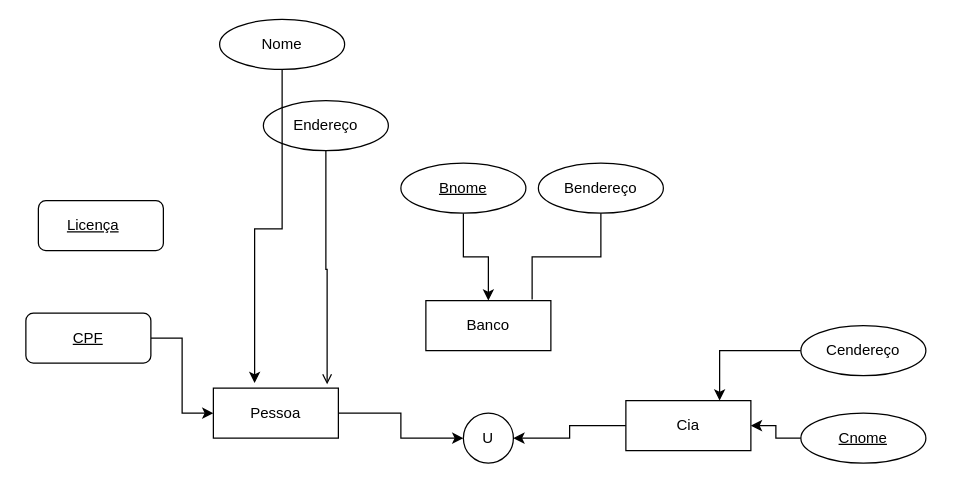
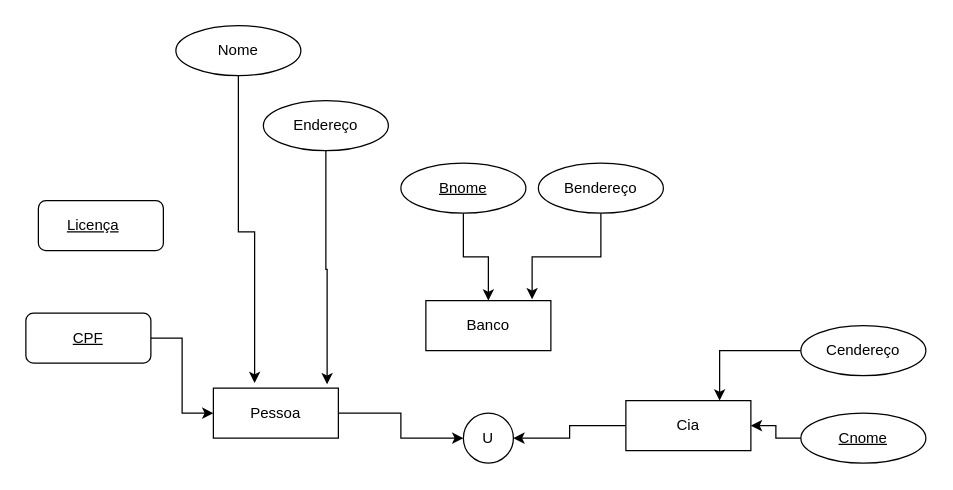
(282, 44) -> (238, 51)
(532, 292) -> (532, 289)
(327, 376) -> (327, 374)
